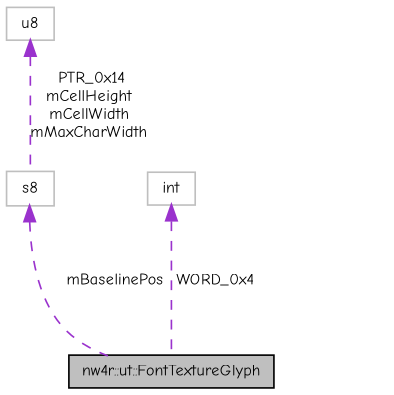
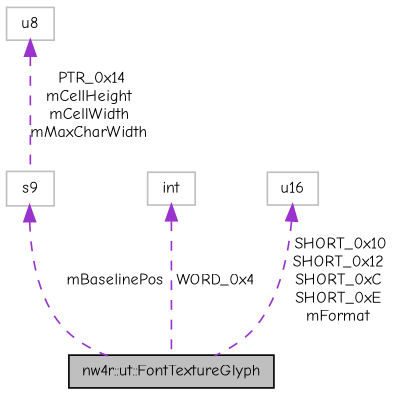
(30, 189) -> (30, 189)
none -> (293, 189)
